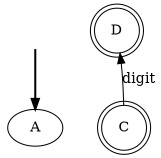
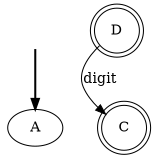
(123, 84) -> (82, 76)
